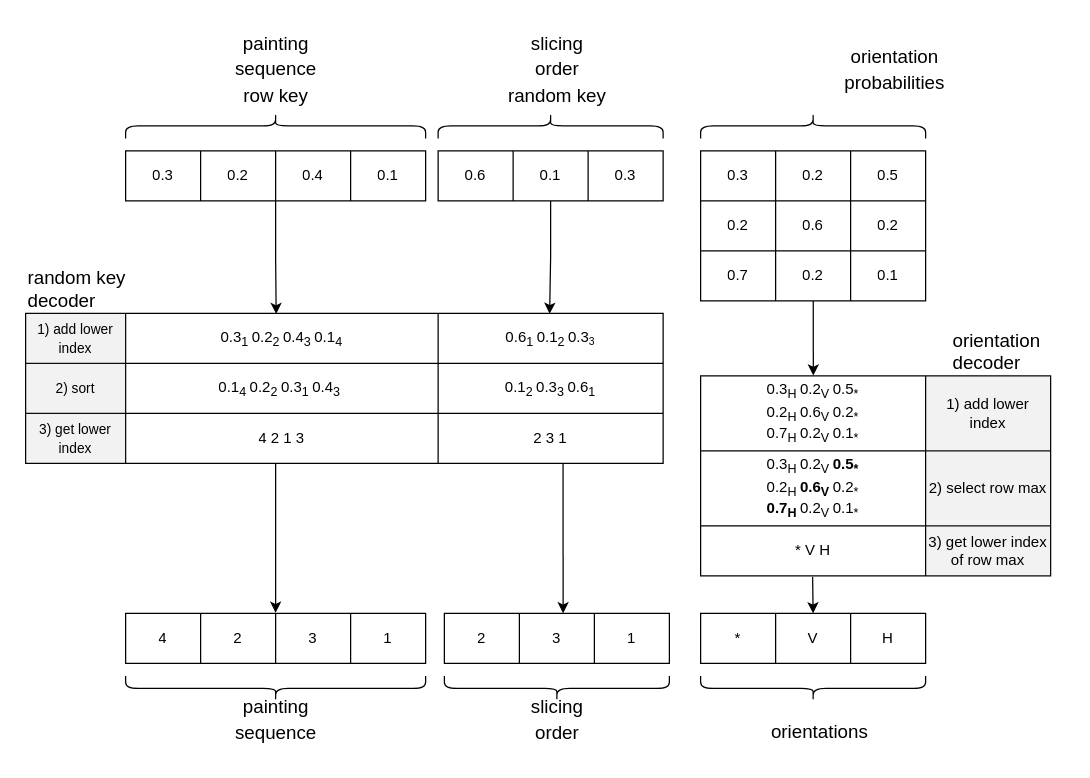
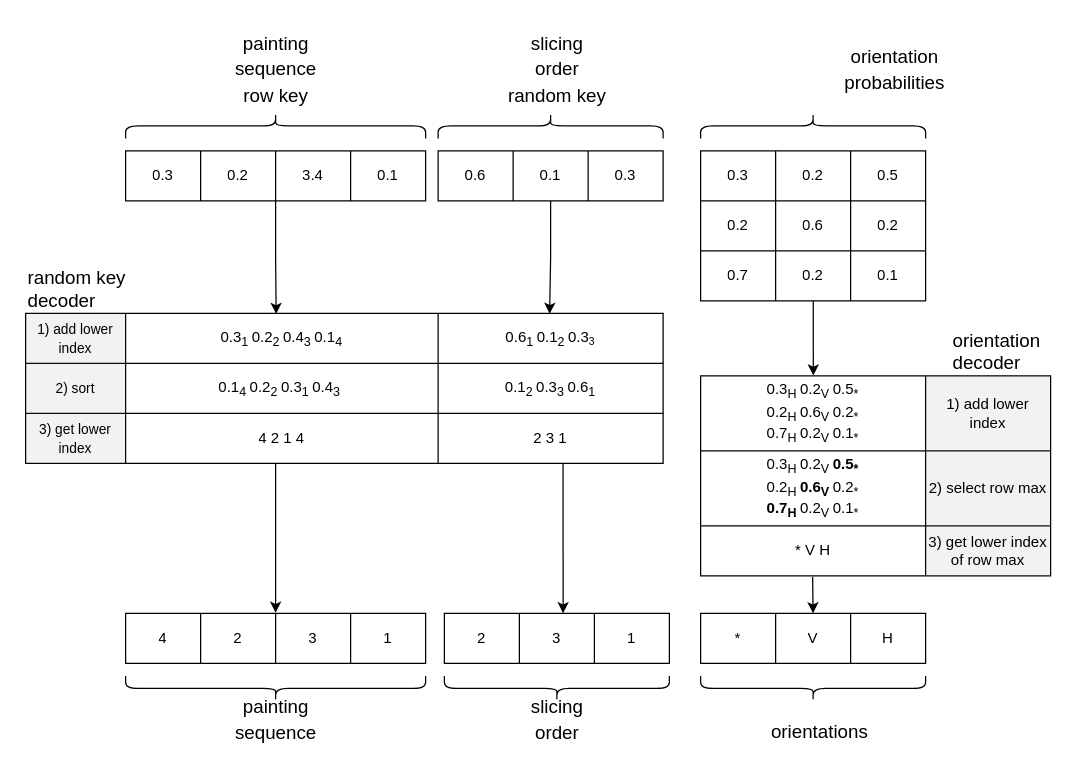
(313, 176) -> (313, 176)
(282, 438) -> (282, 438)
